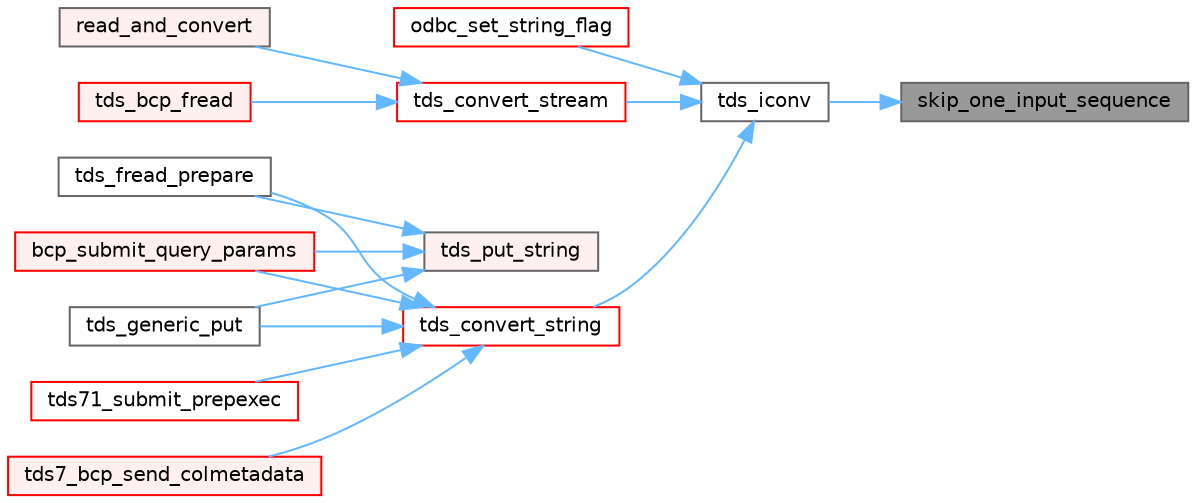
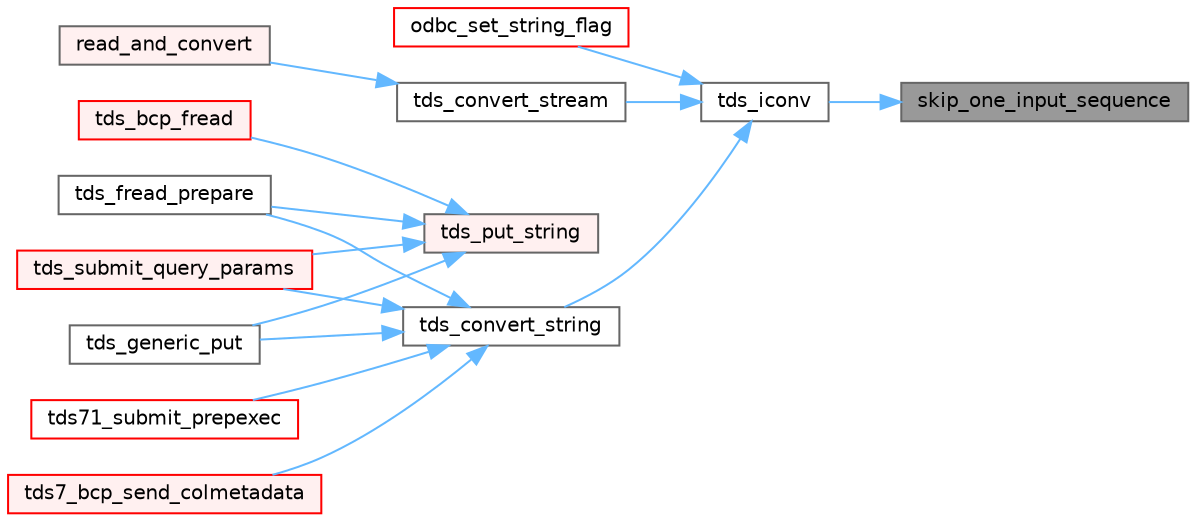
(314, 102) -> (351, 167)
(511, 102) -> (511, 102)
(165, 252) -> (165, 270)
(511, 326) -> (511, 326)
